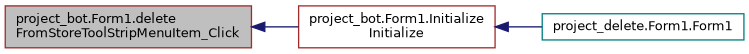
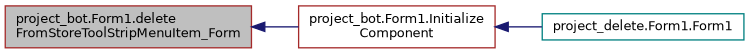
(128, 27) -> (128, 27)
(397, 27) -> (397, 27)
